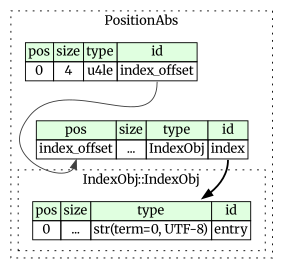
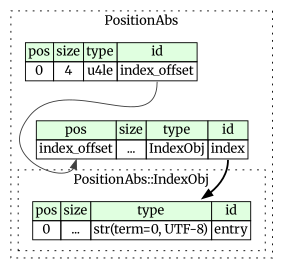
(142, 180) -> (142, 180)
